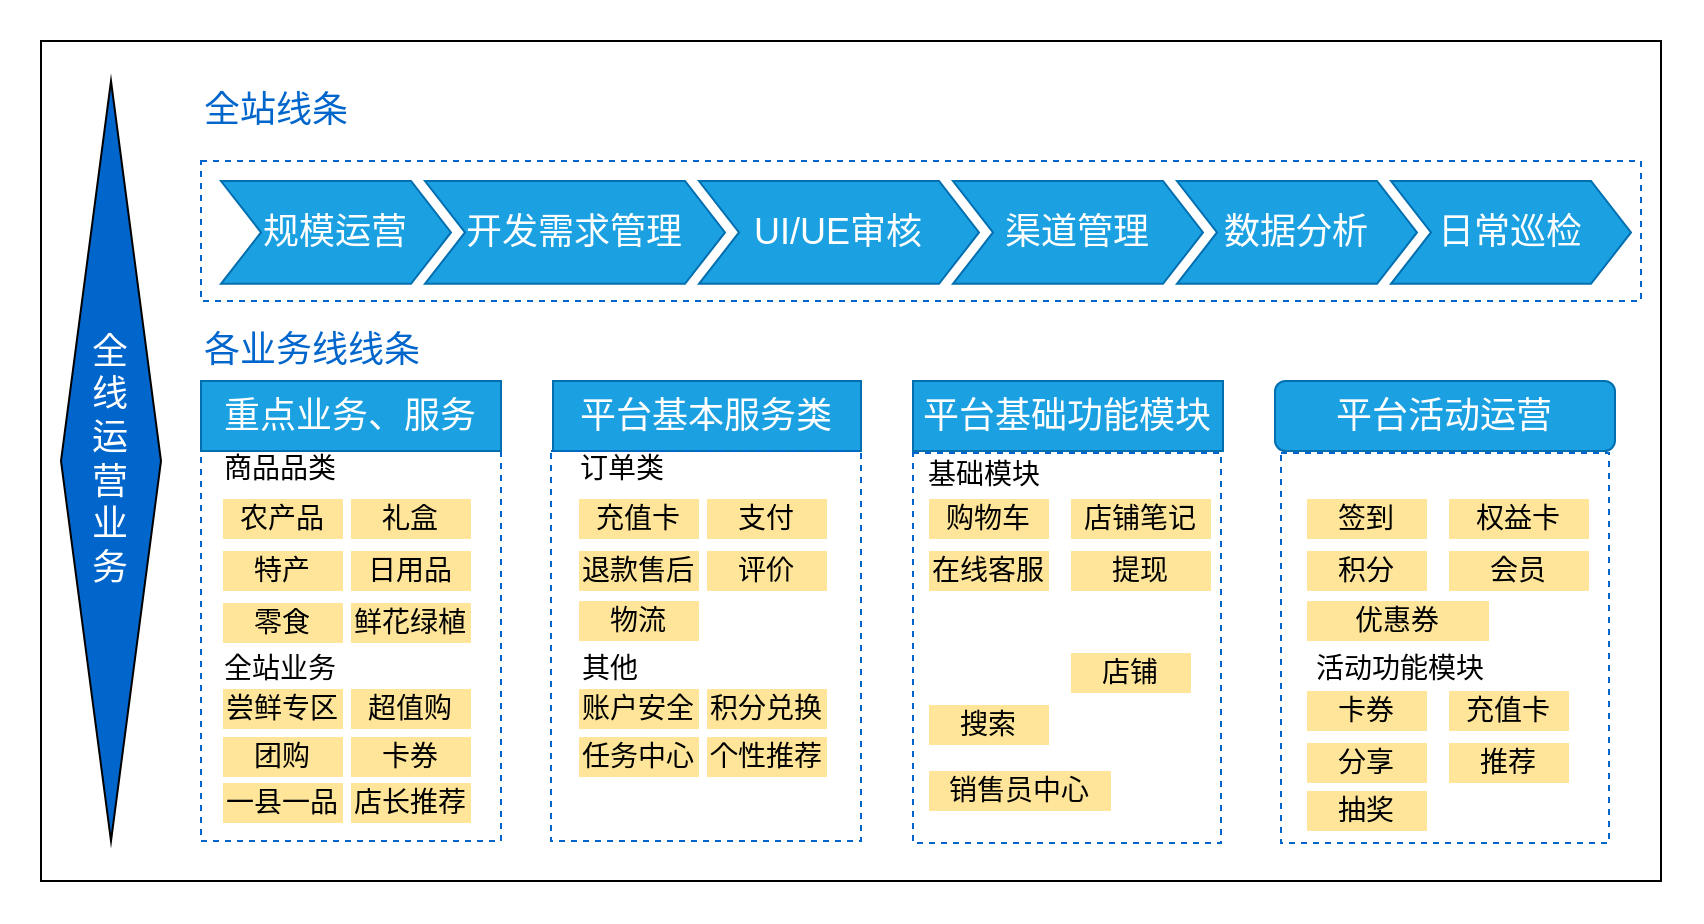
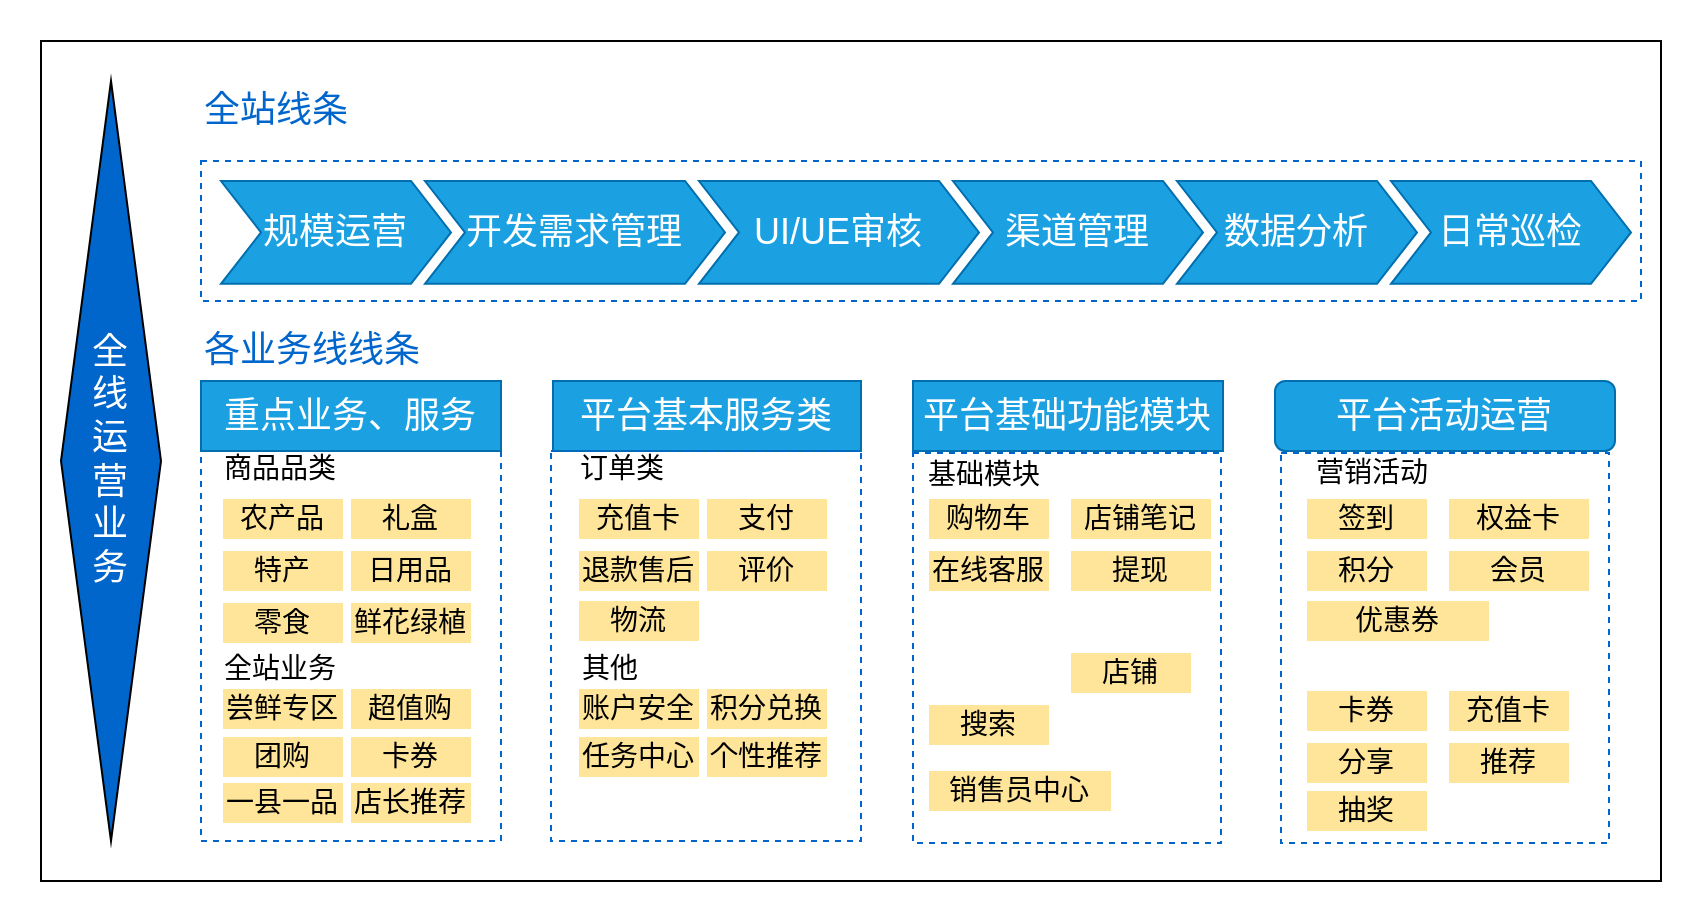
none -> (1403, 471)
(1403, 667) -> none
